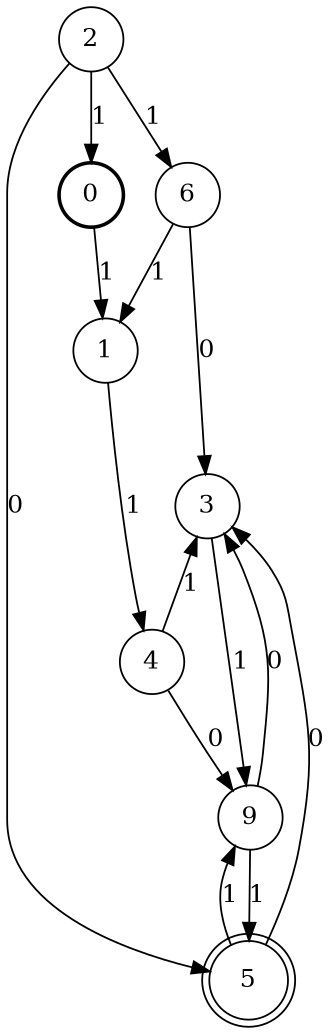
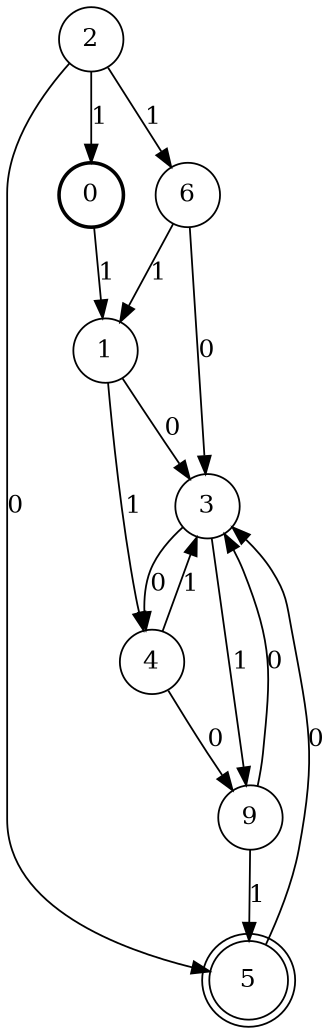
none -> (151, 421)
none -> (153, 565)
(221, 904) -> none
